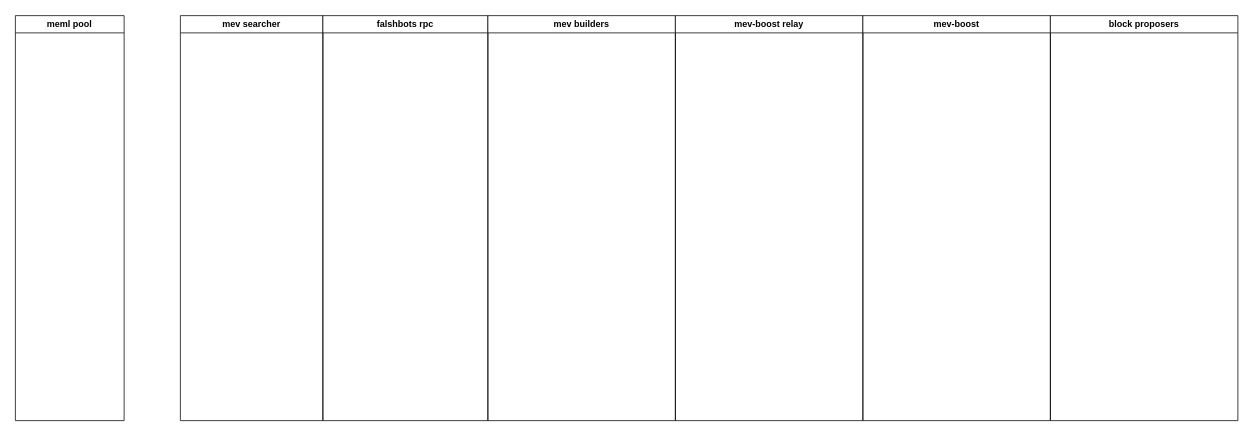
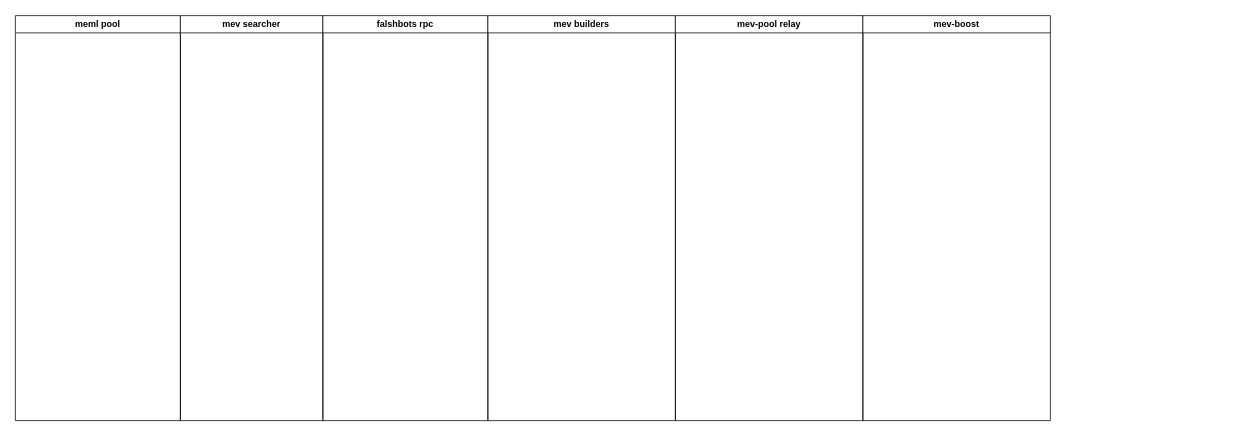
(769, 24) -> (769, 24)
(70, 218) -> (98, 218)
(1144, 218) -> none
